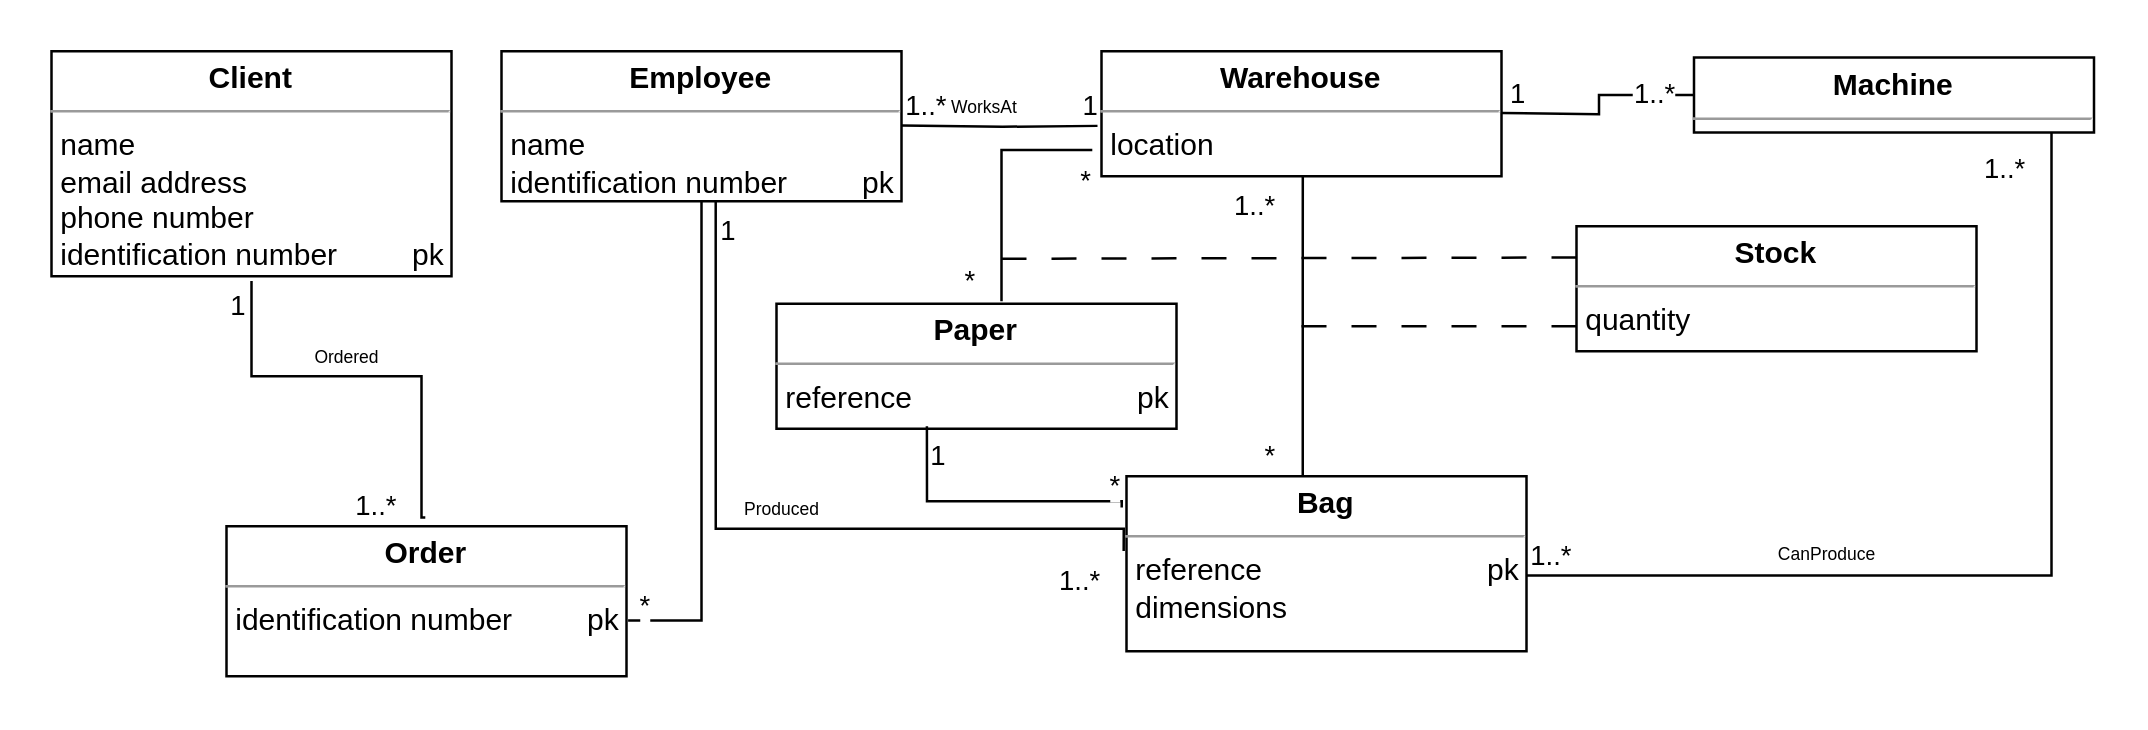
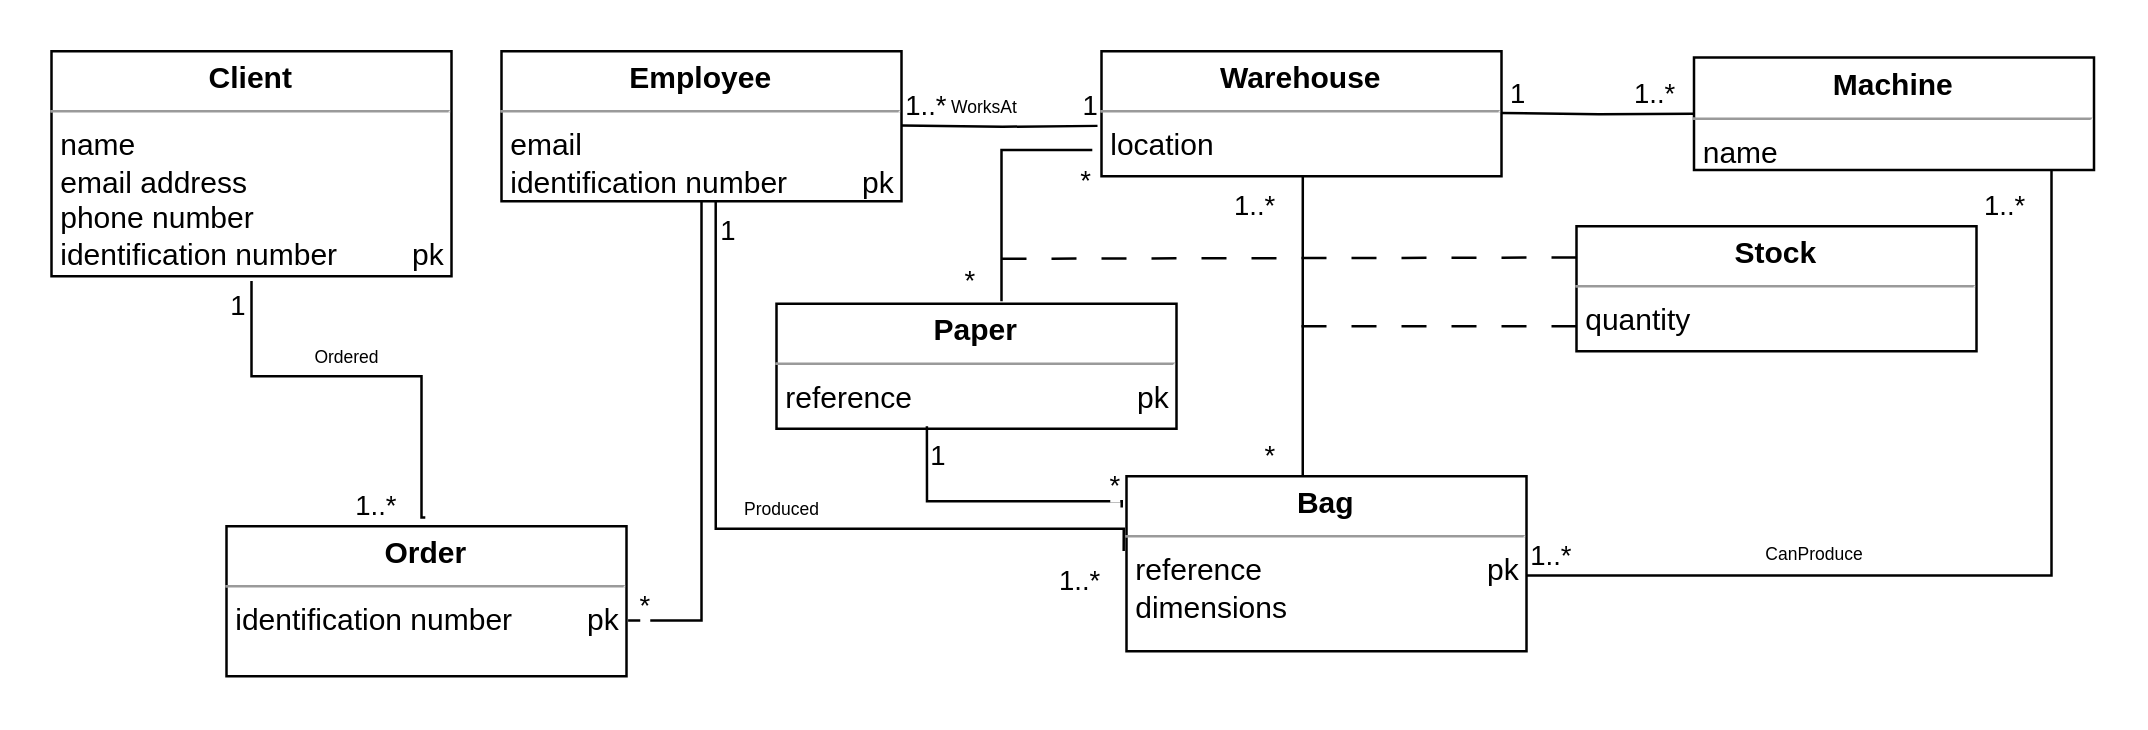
(1894, 95) -> (1894, 114)
(704, 123) -> (704, 123)
